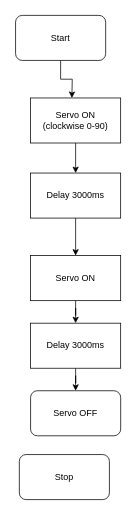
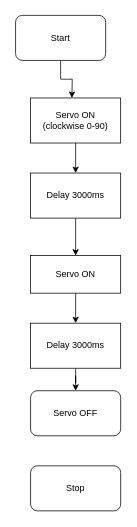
(75, 278) -> (75, 274)
(64, 477) -> (75, 488)
